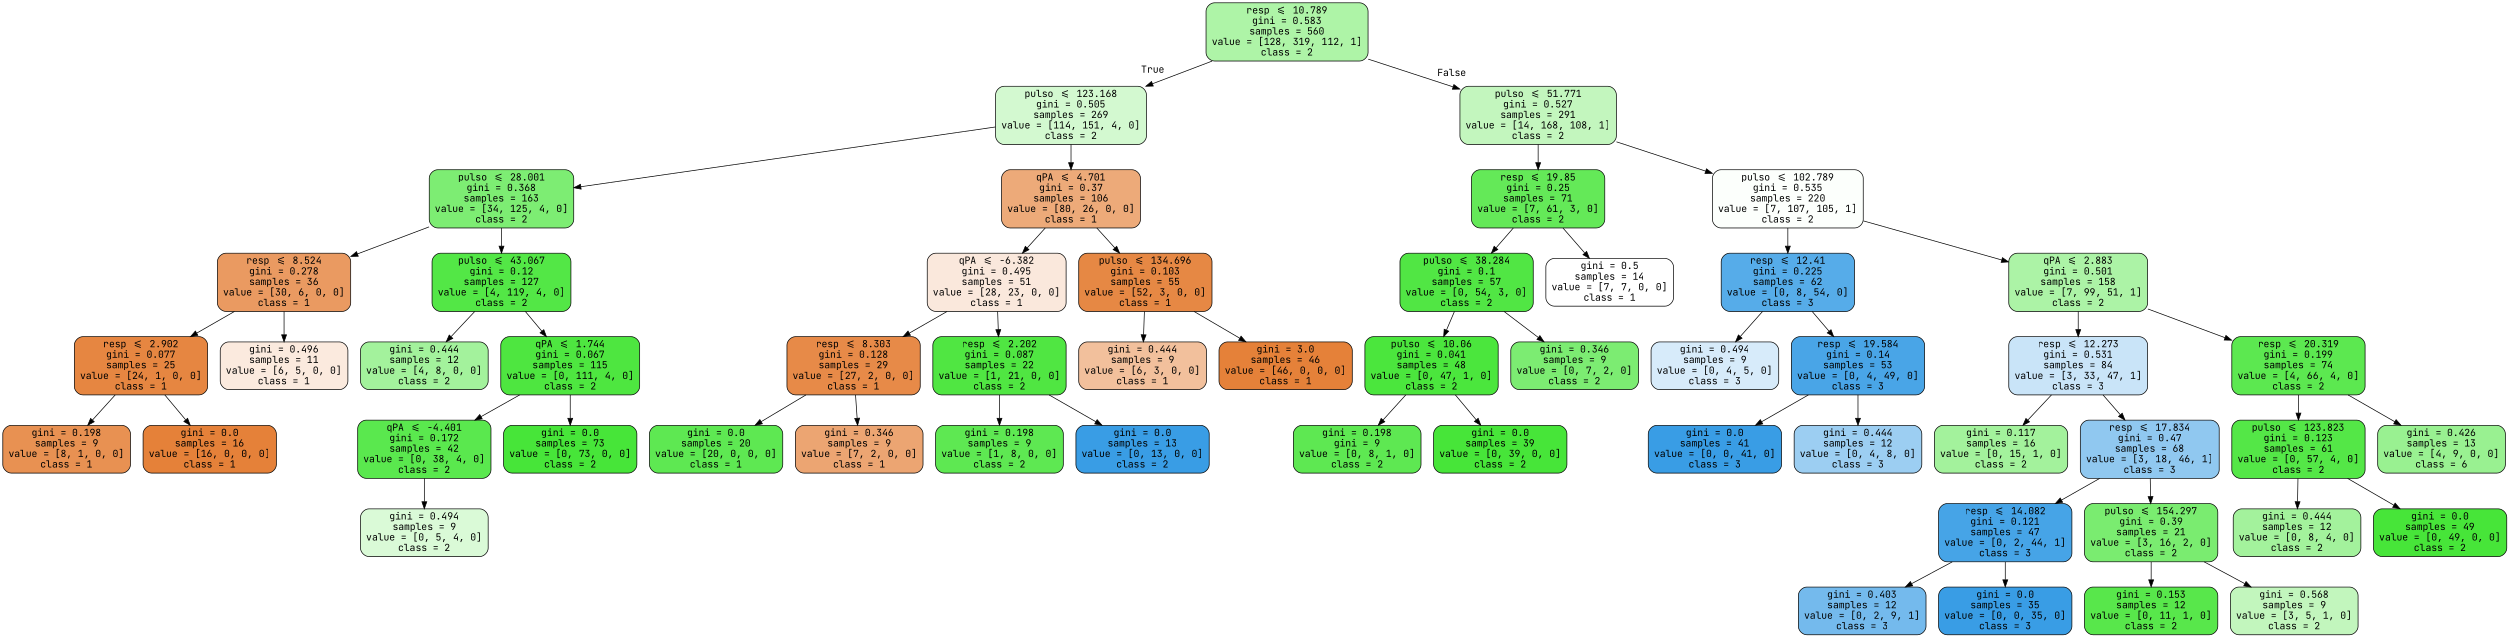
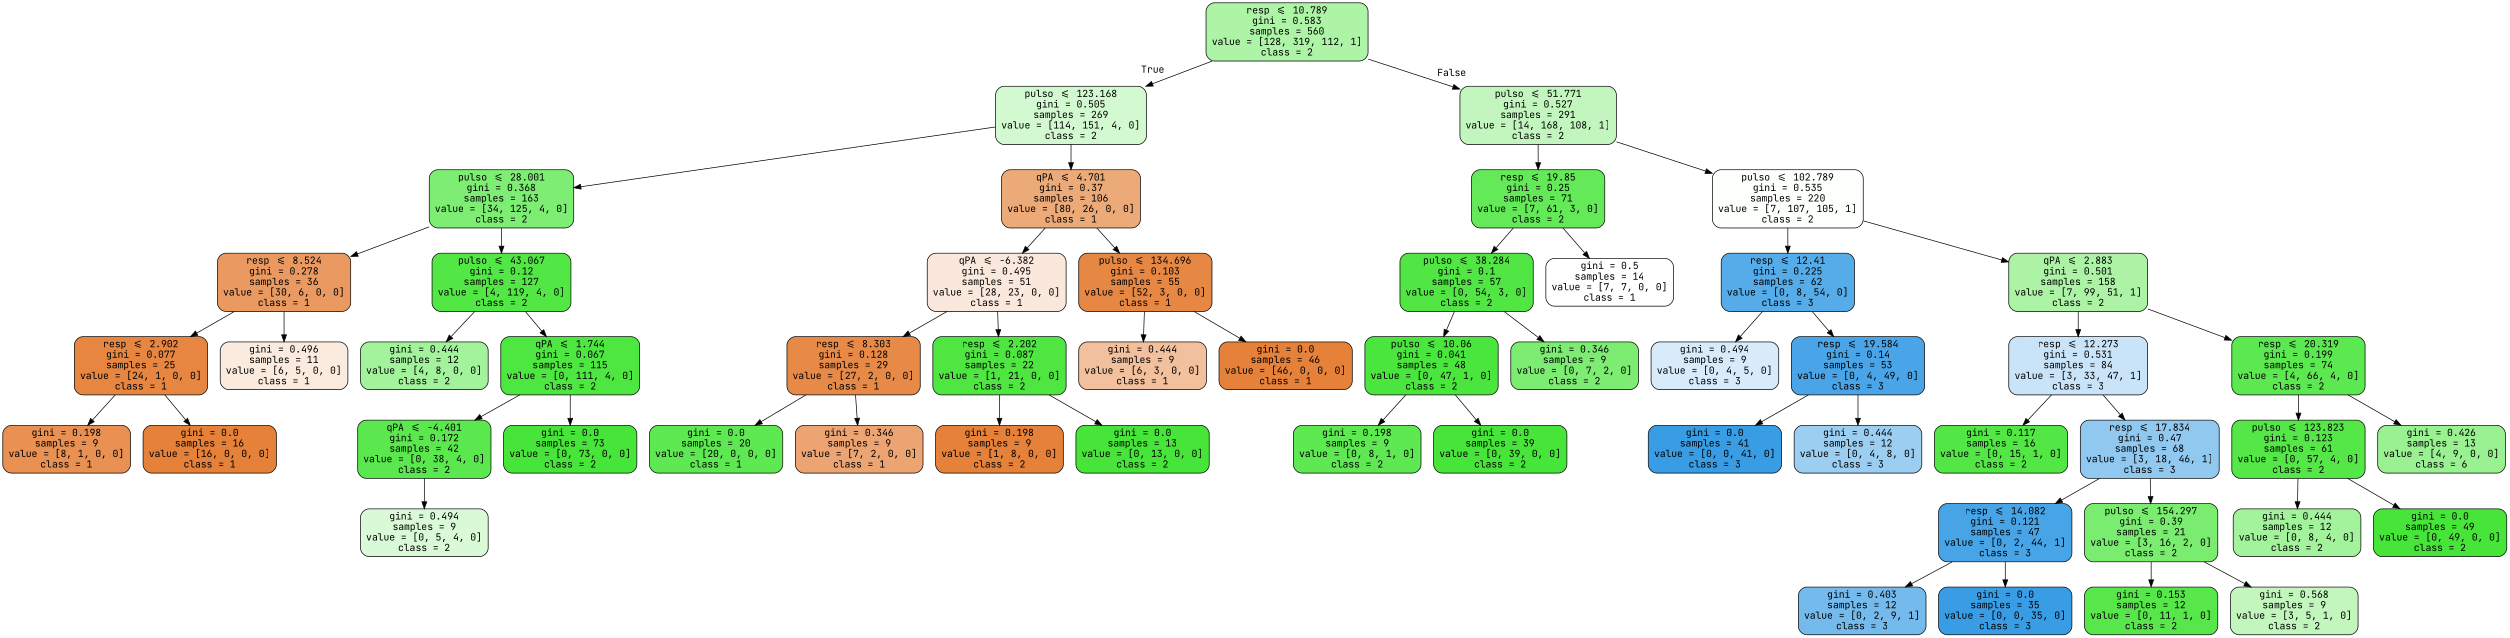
(1286, 366) -> (1286, 366)
(999, 449) -> (999, 449)
(1143, 449) -> (1143, 449)
(1357, 449) -> (1357, 449)
(2001, 449) -> (2001, 449)
